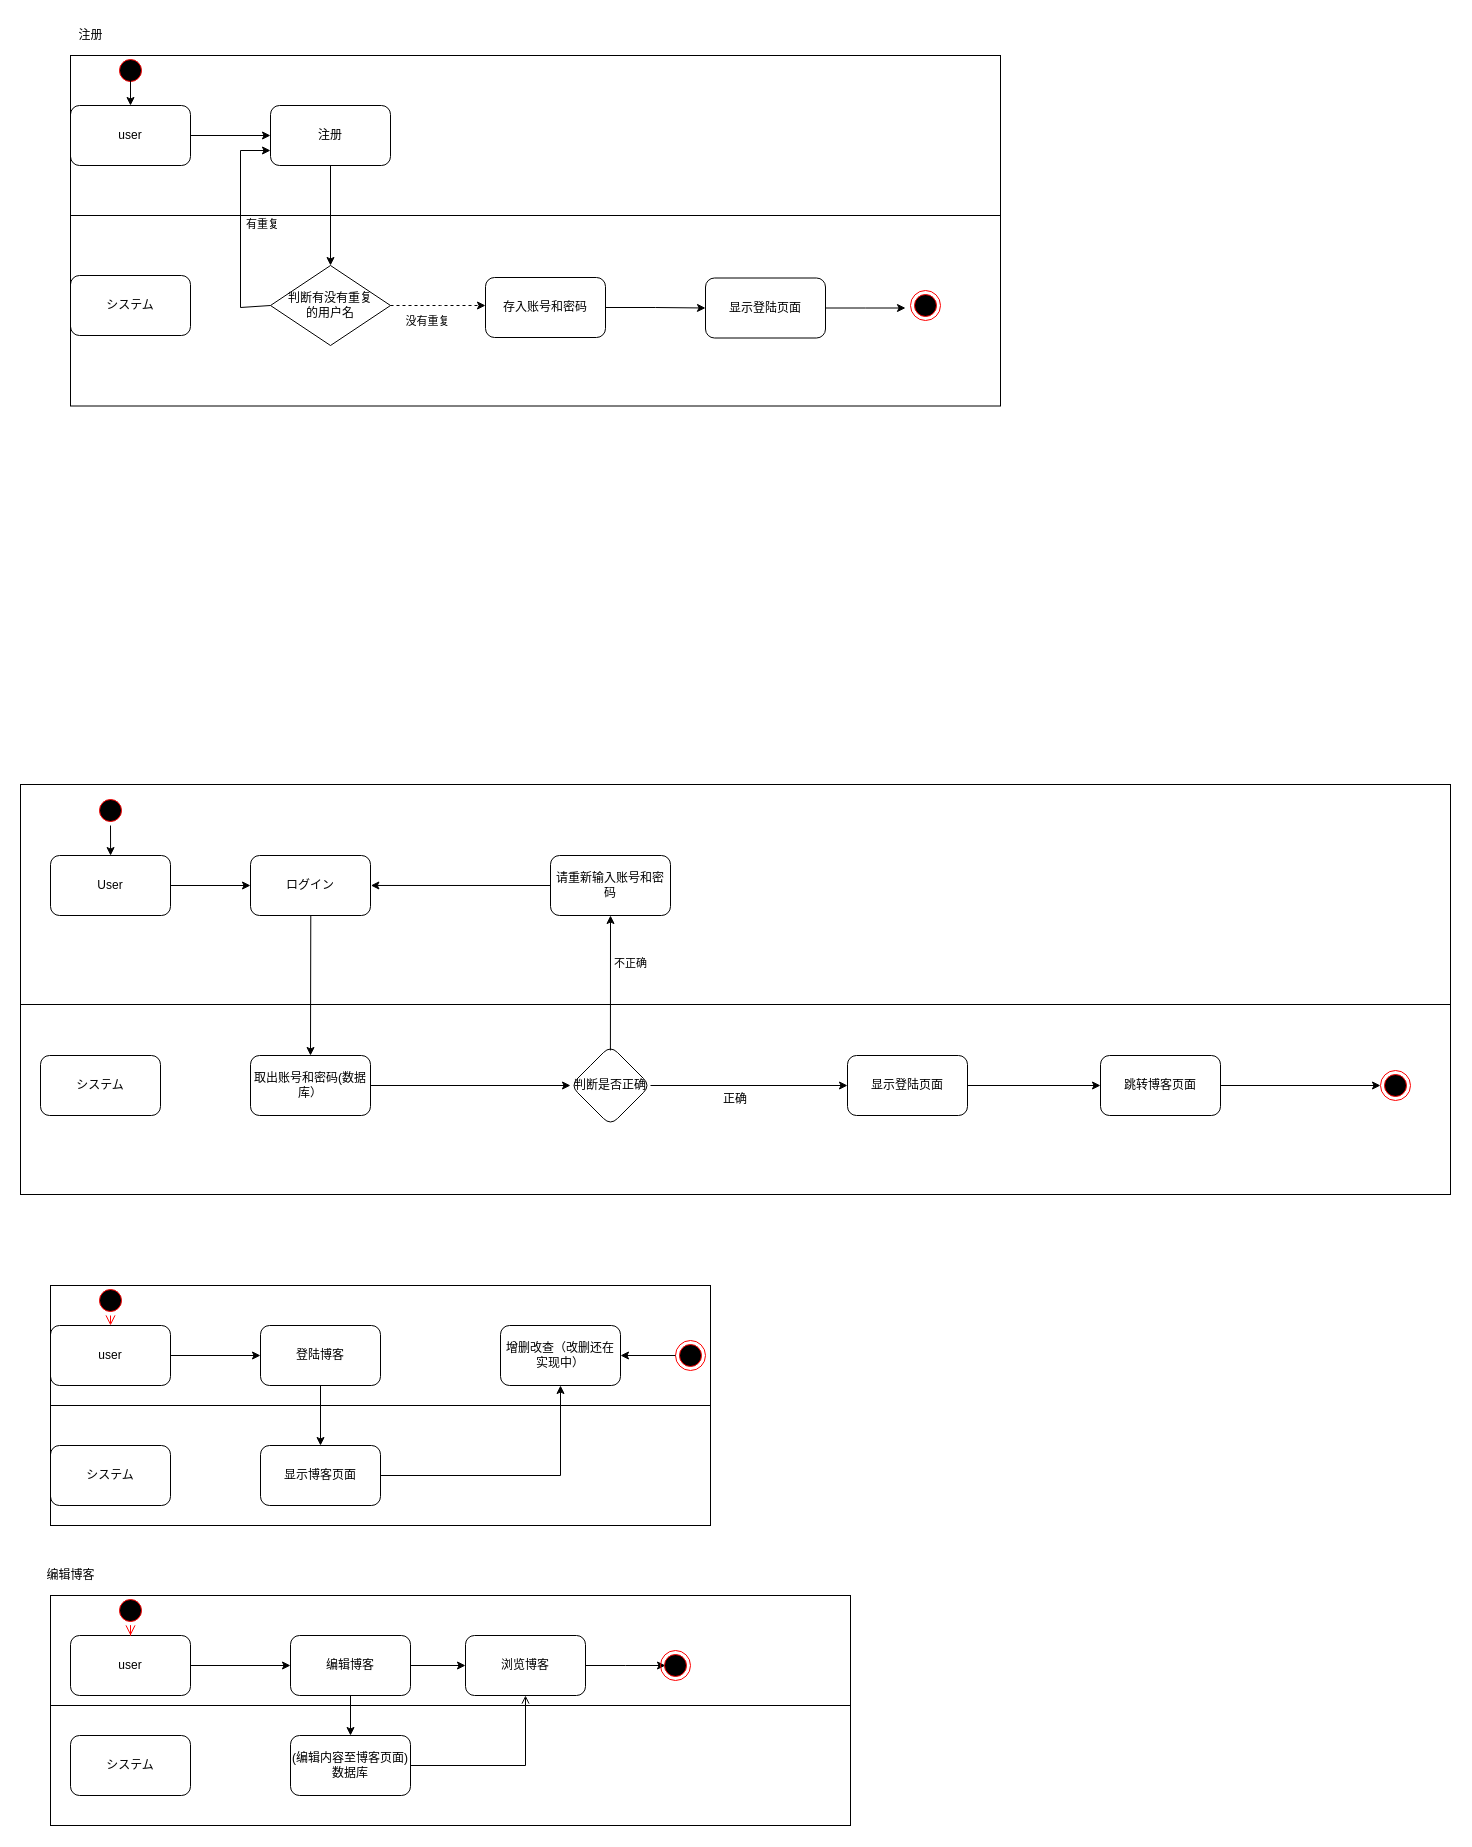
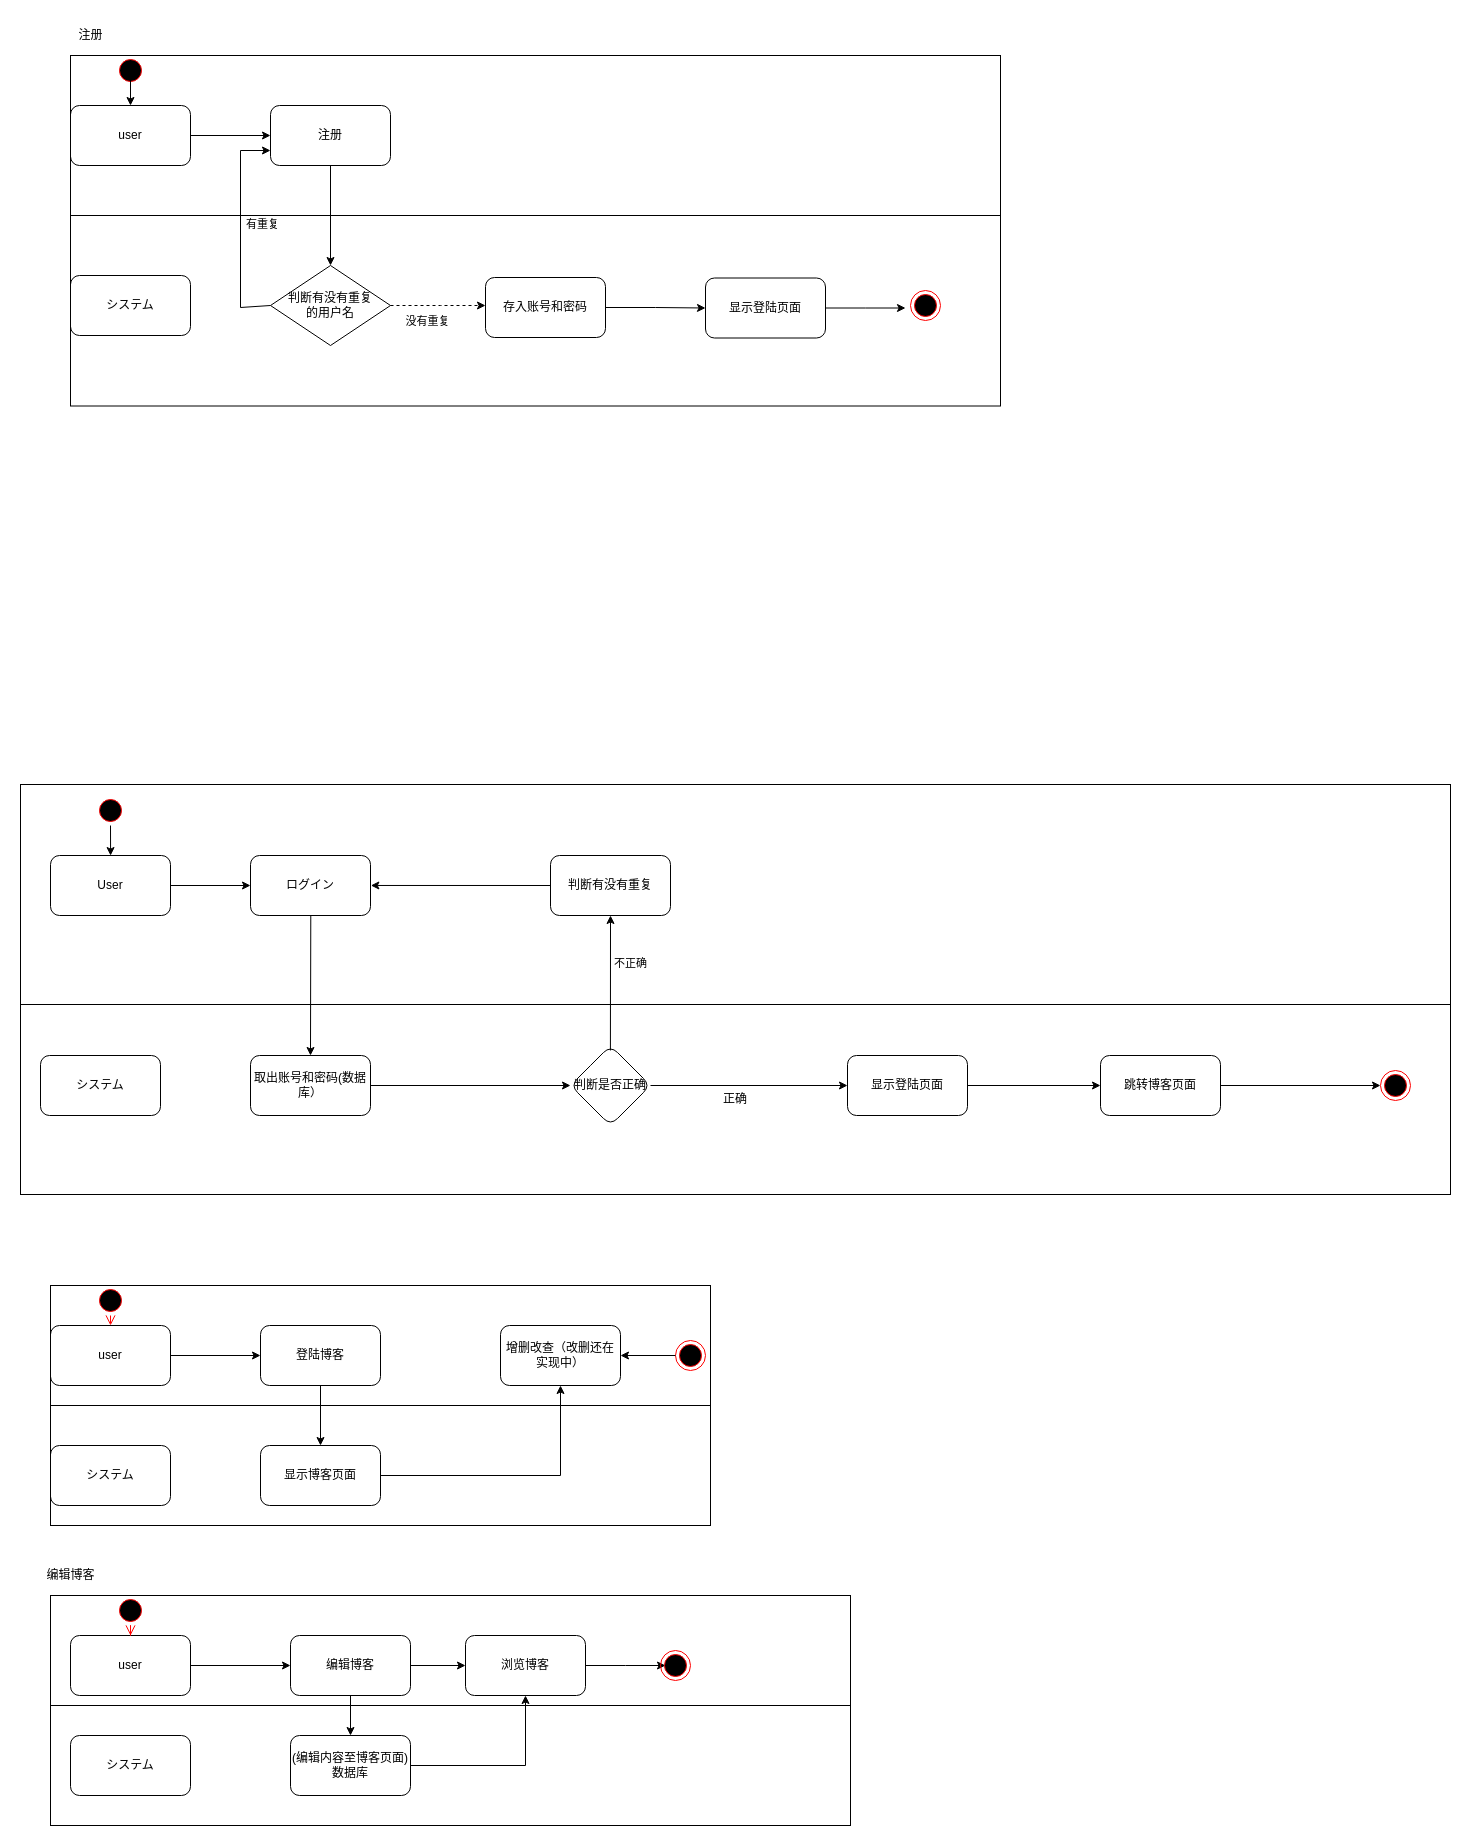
(611, 886) -> (611, 886)
(526, 1702) -> (526, 1704)
